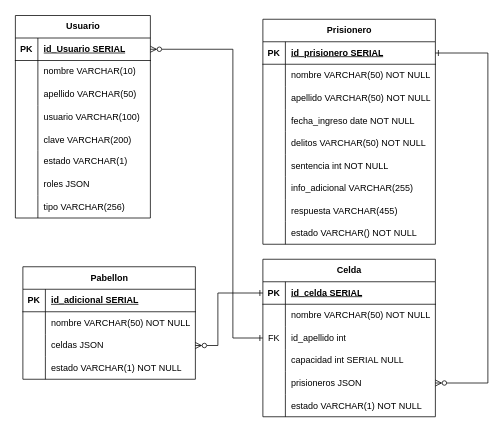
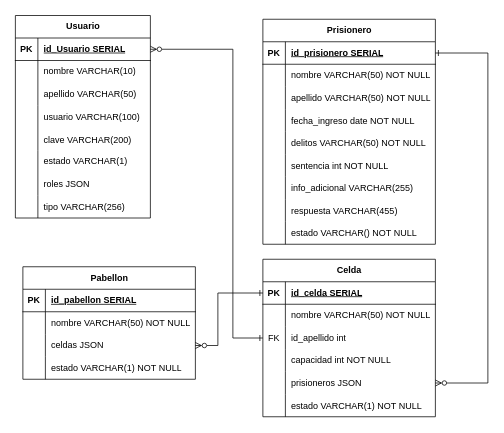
(93, 300) -> (92, 300)
(349, 360) -> (341, 360)
